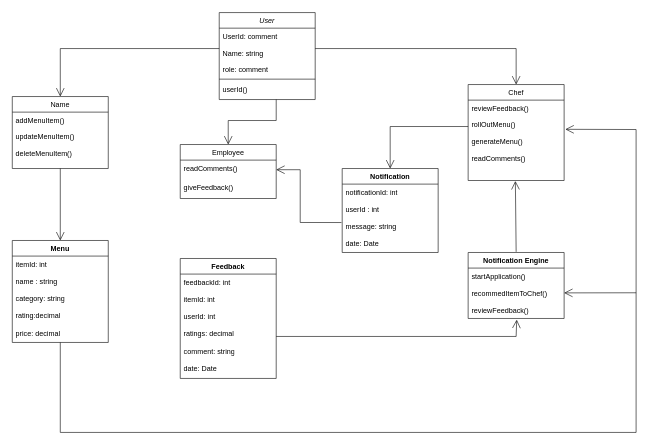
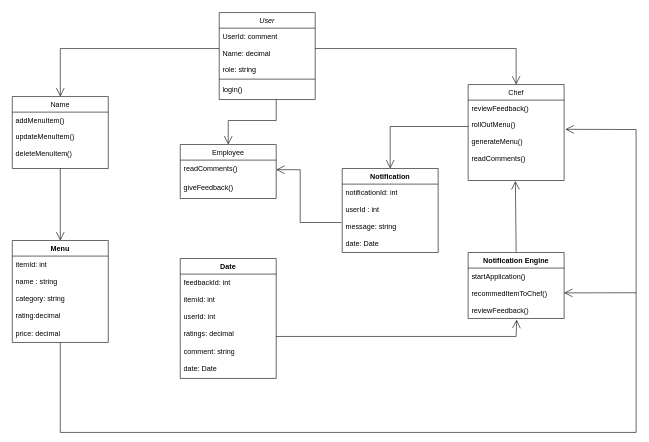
(244, 53) -> (245, 53)
(246, 69) -> (243, 69)
(239, 89) -> (235, 89)
(228, 267) -> (228, 267)
